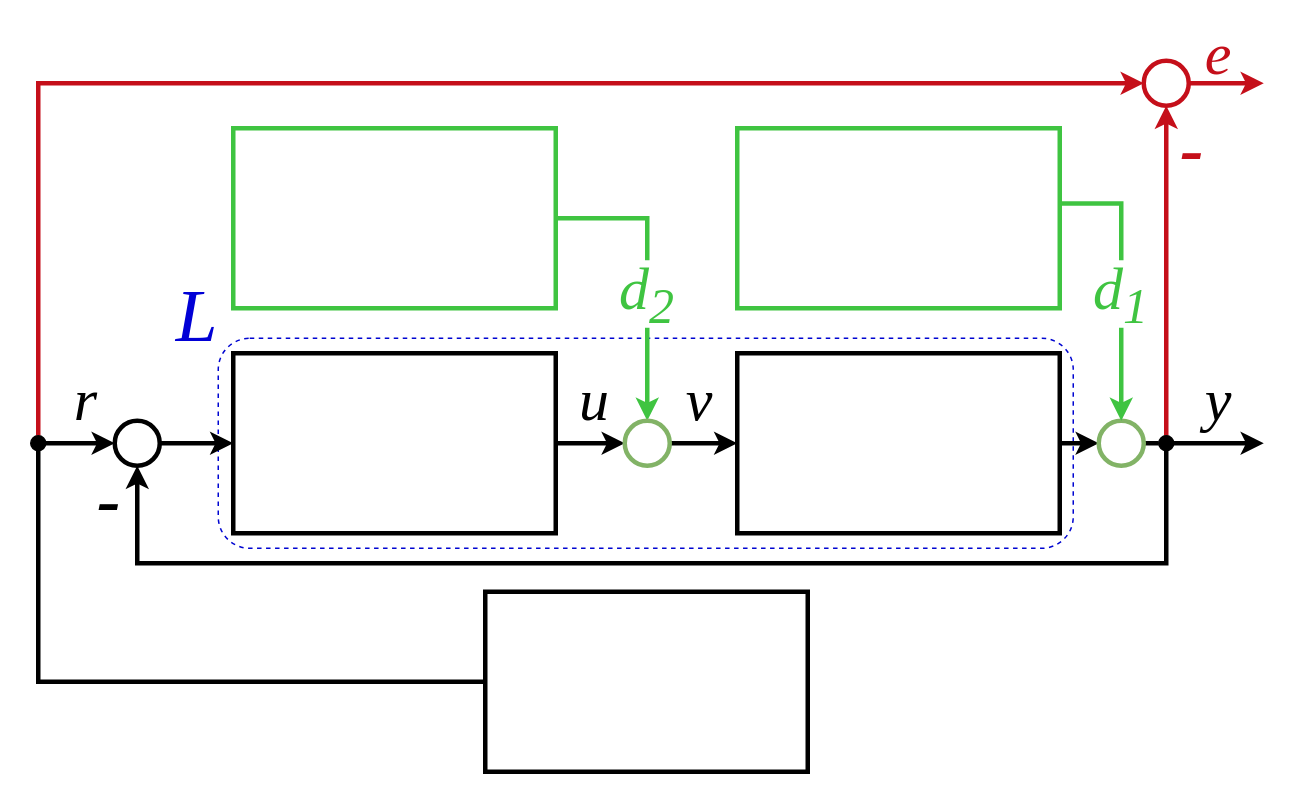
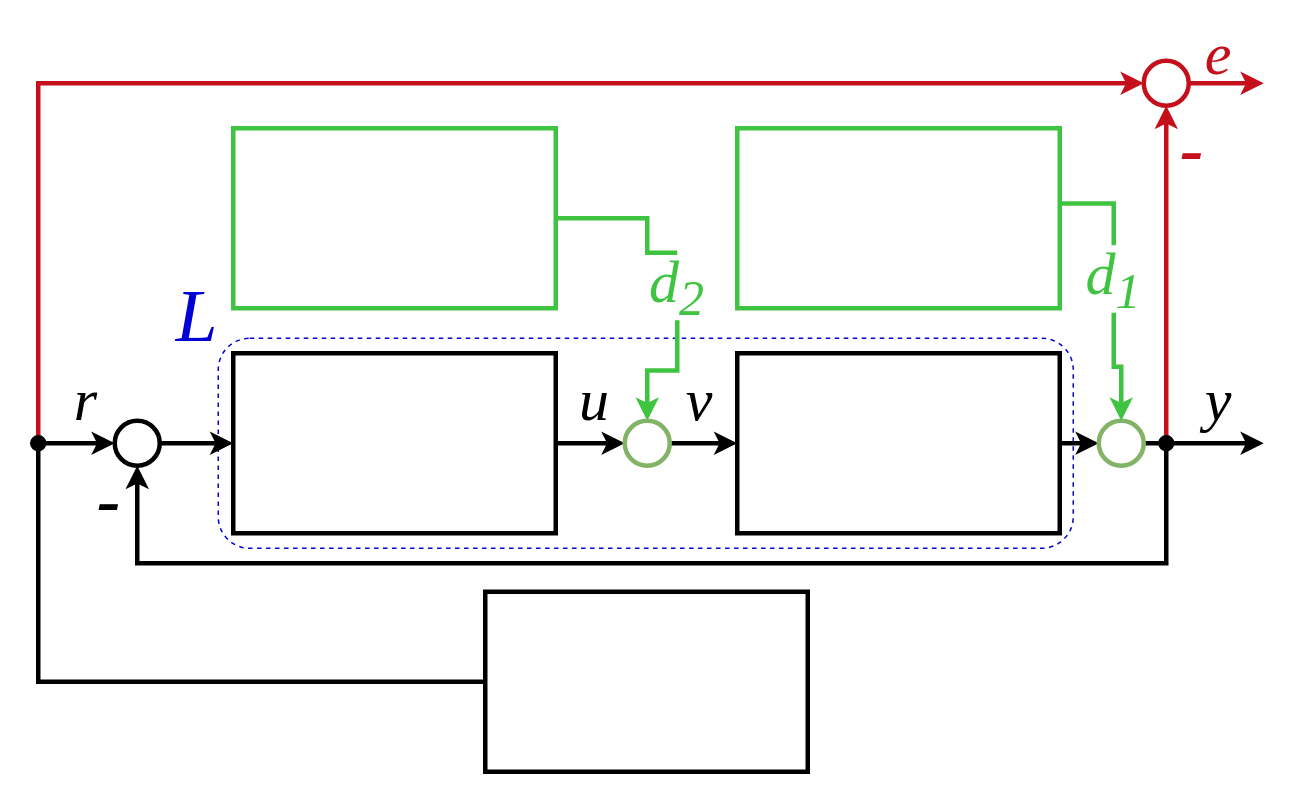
(647, 294) -> (677, 287)
(1121, 294) -> (1114, 279)
